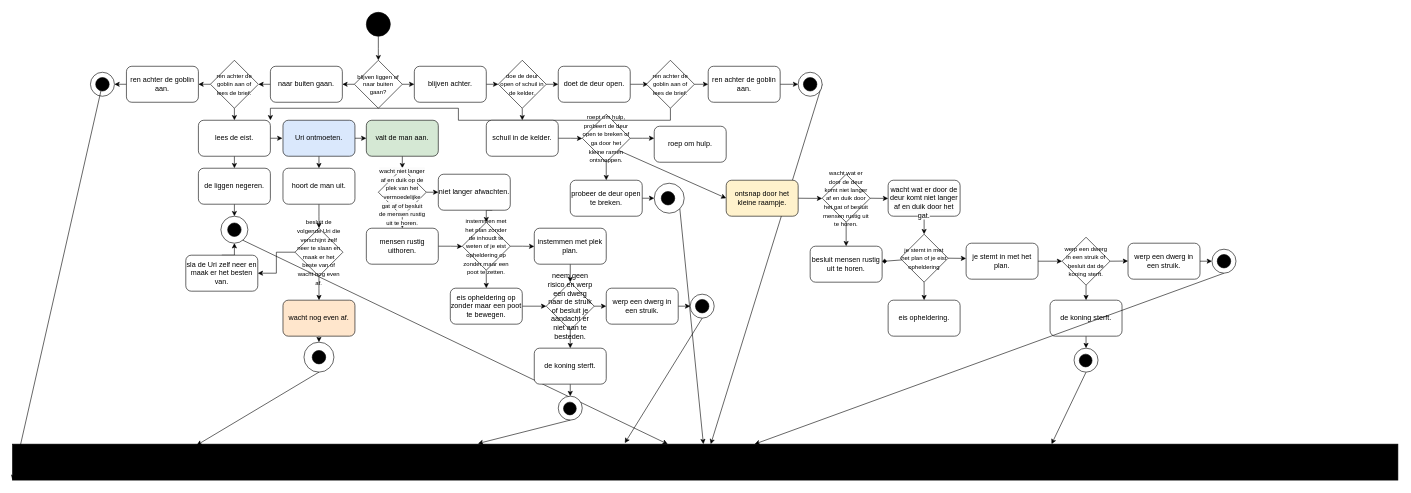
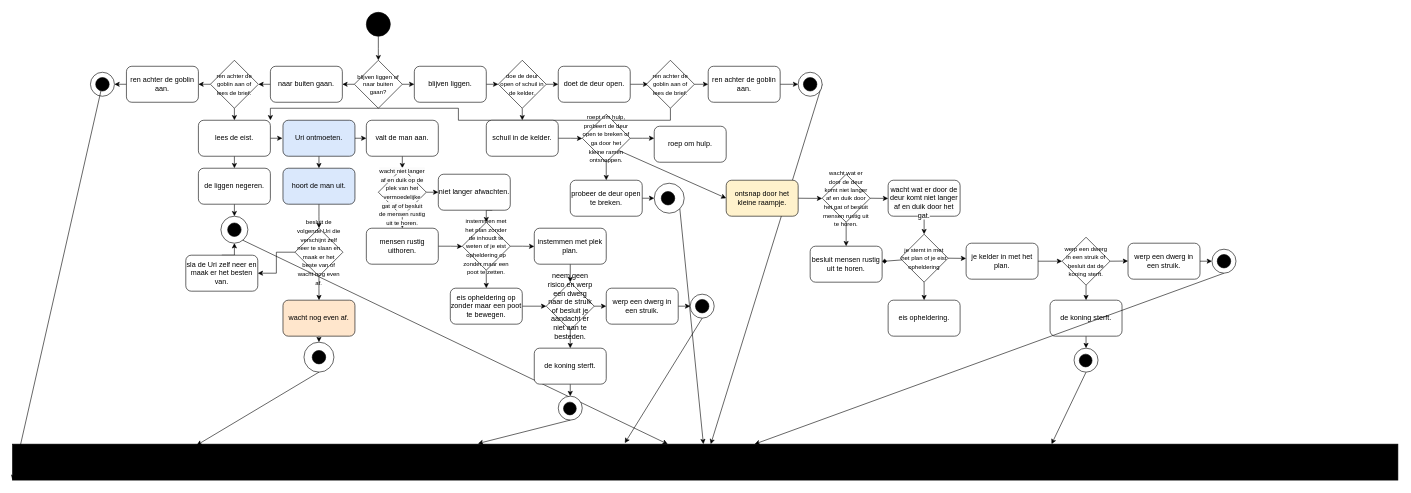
(450, 84) -> (450, 84)
(402, 138) -> (402, 138)
(319, 186) -> (319, 186)
(1002, 261) -> (1002, 261)
